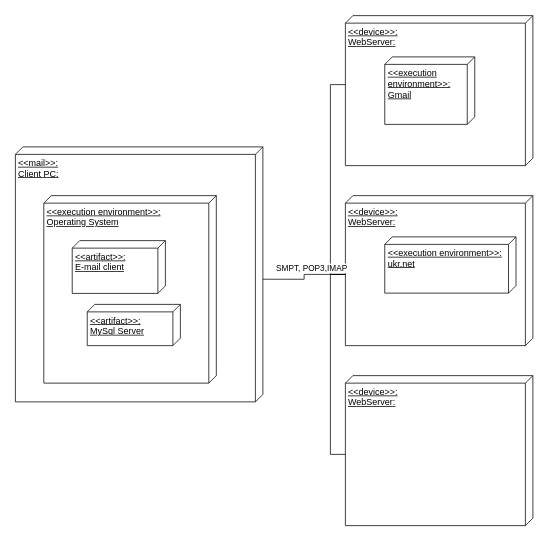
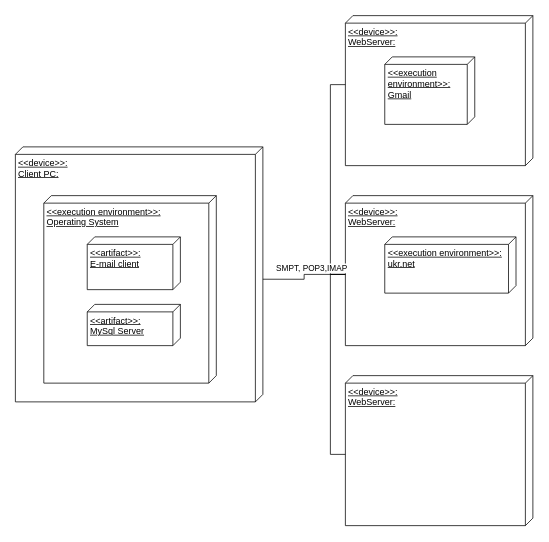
(39, 169) -> (44, 169)
(119, 267) -> (134, 263)
